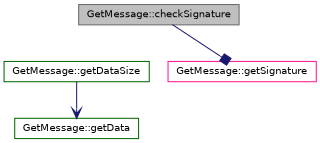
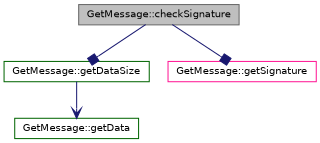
none -> (122, 40)
